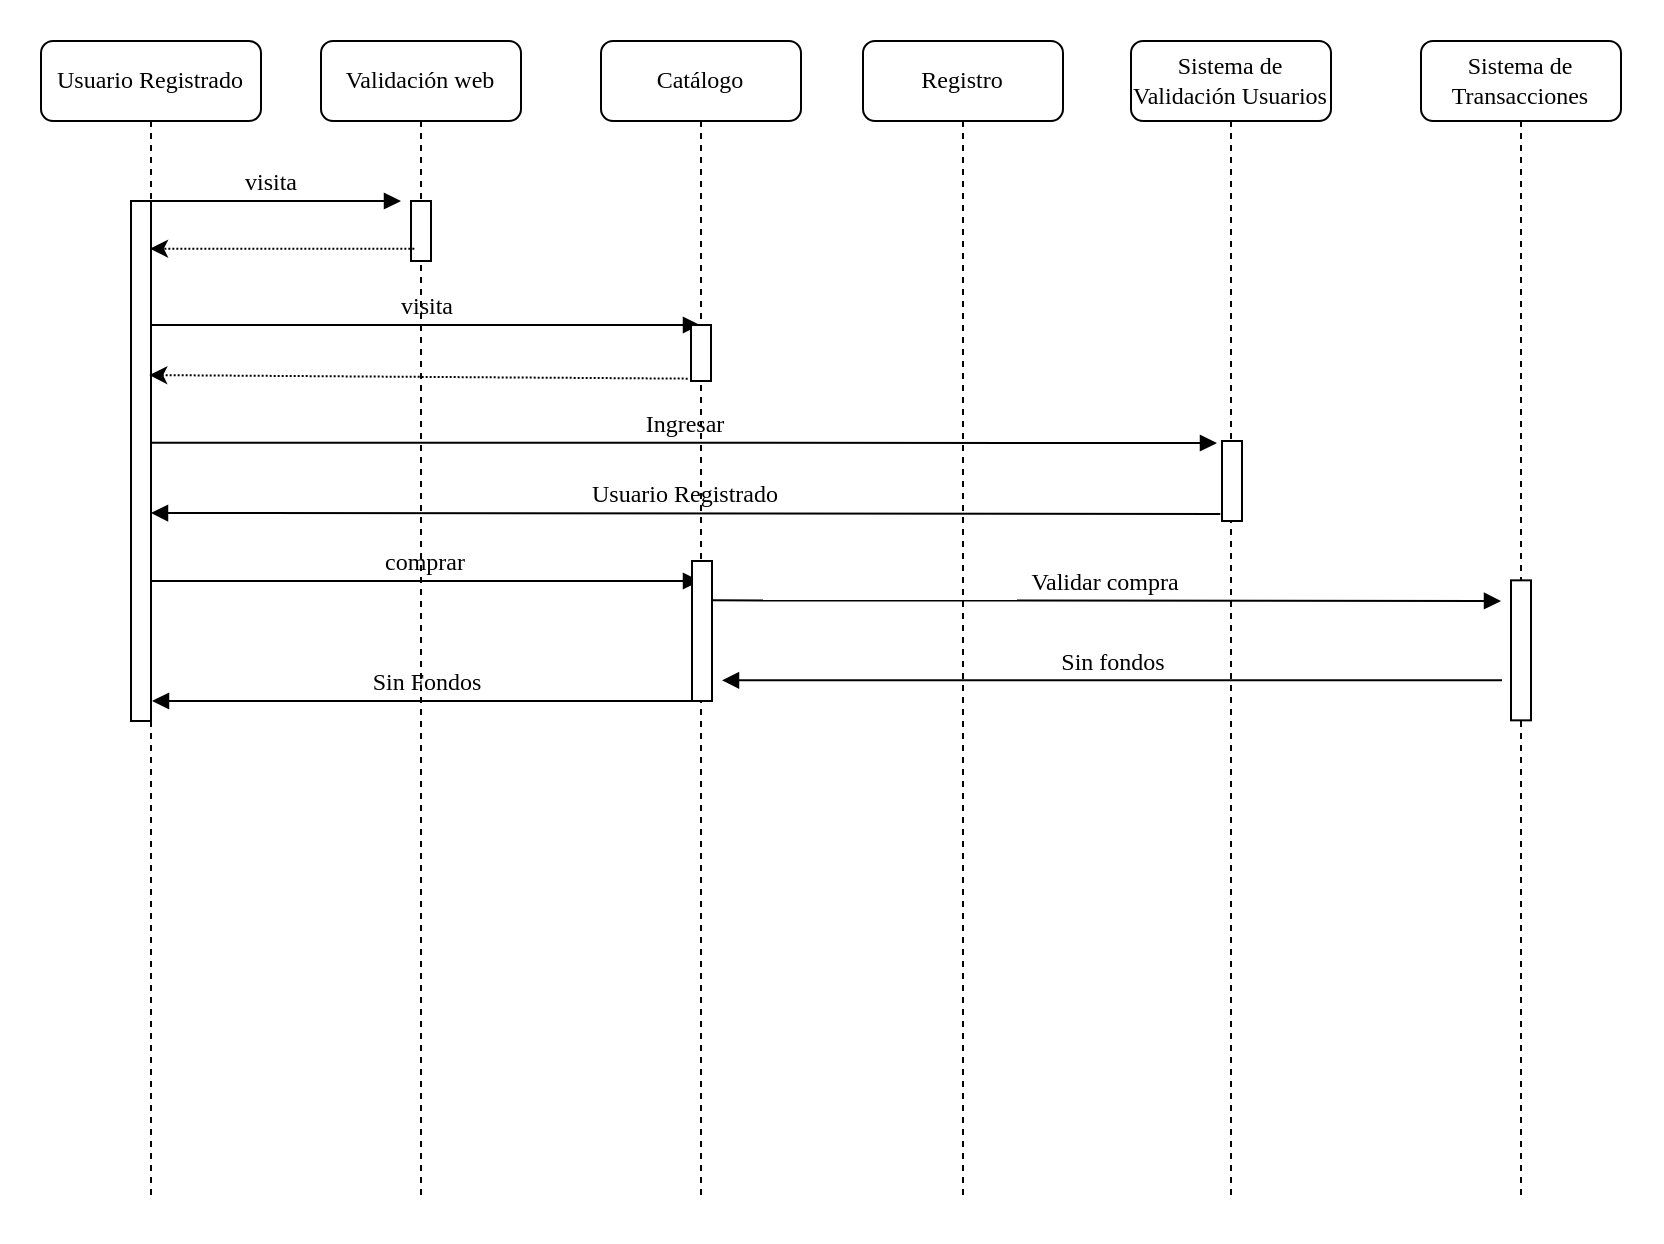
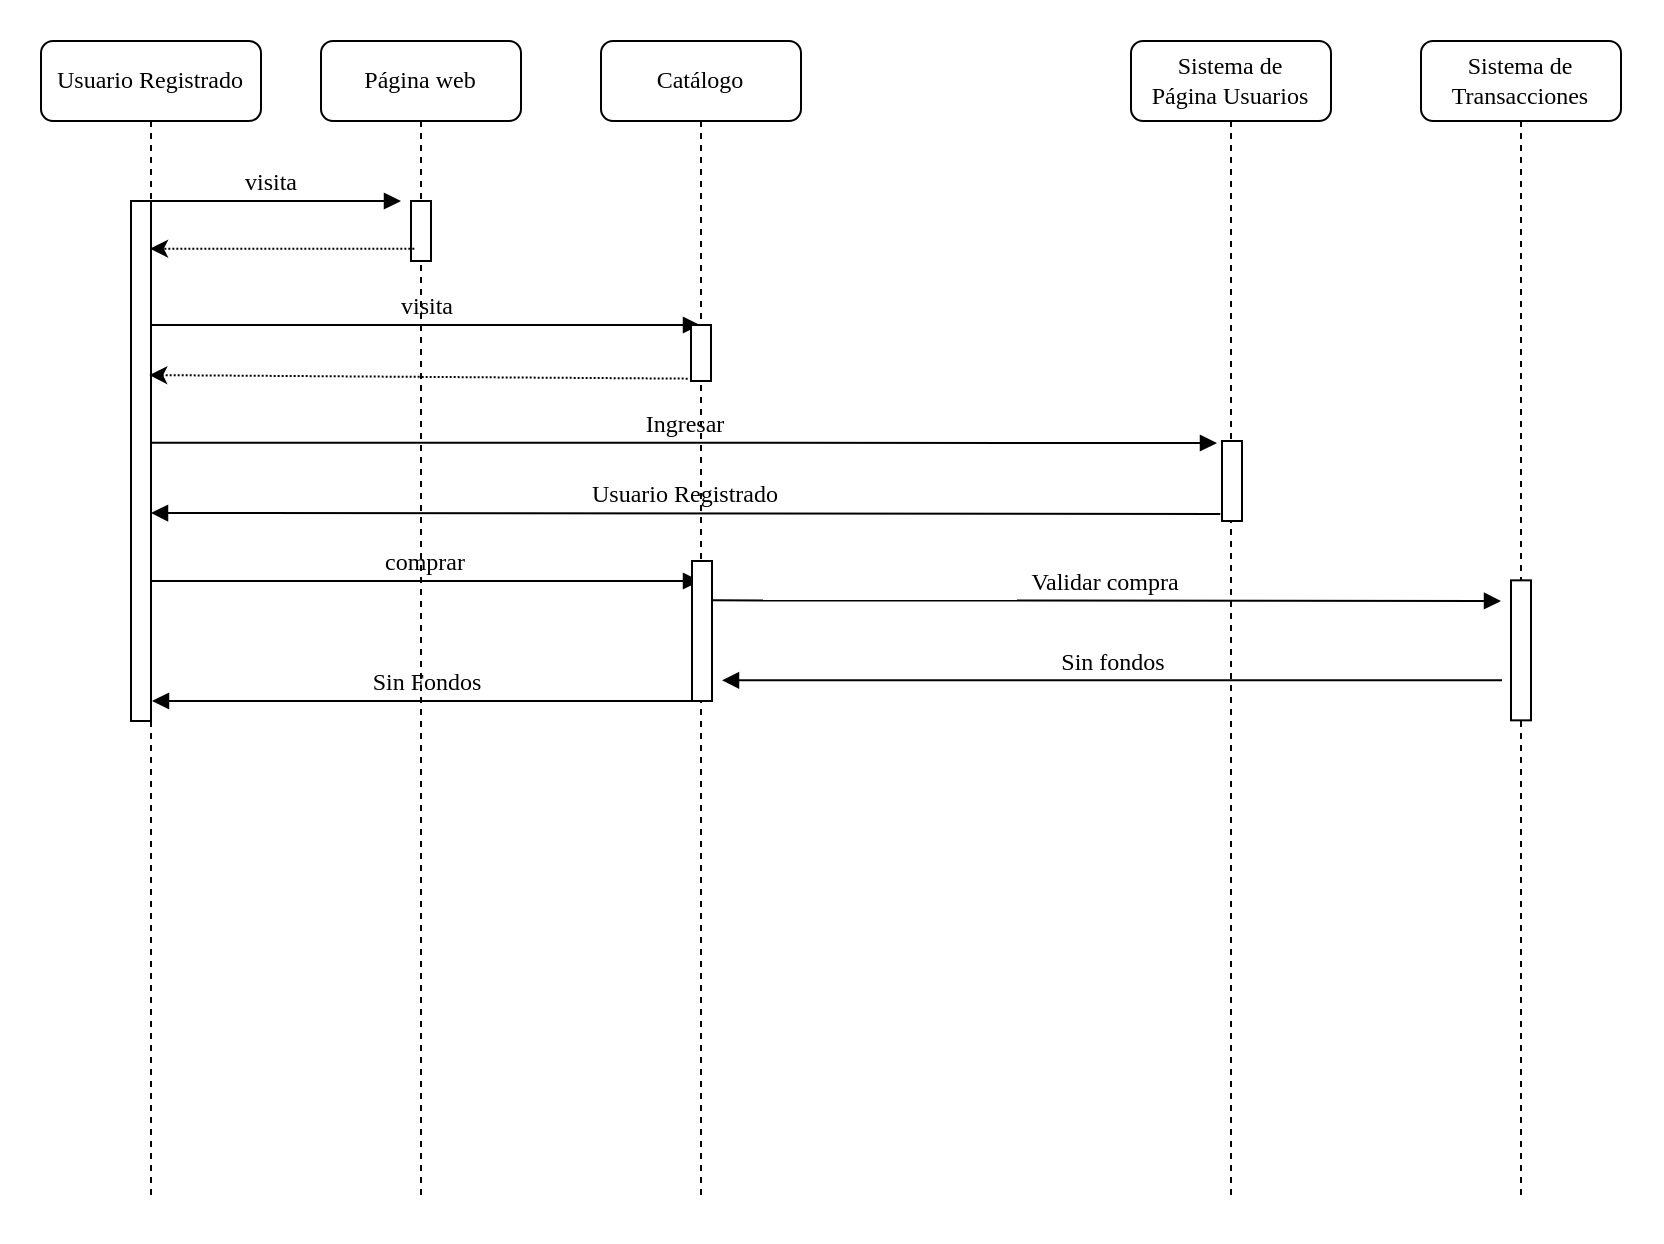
(421, 81) -> (421, 81)
(1231, 81) -> (1231, 81)
(963, 621) -> none
